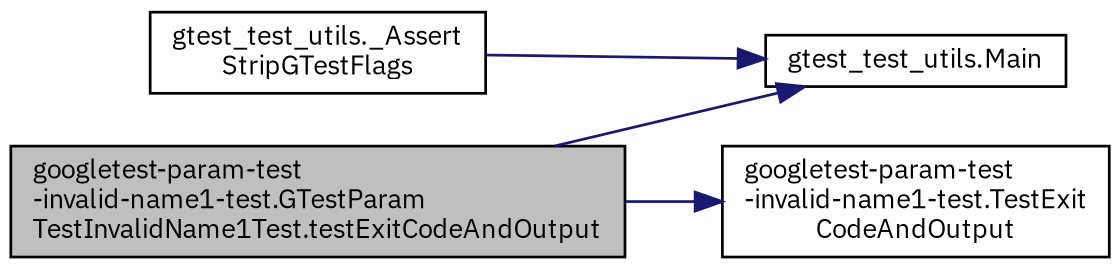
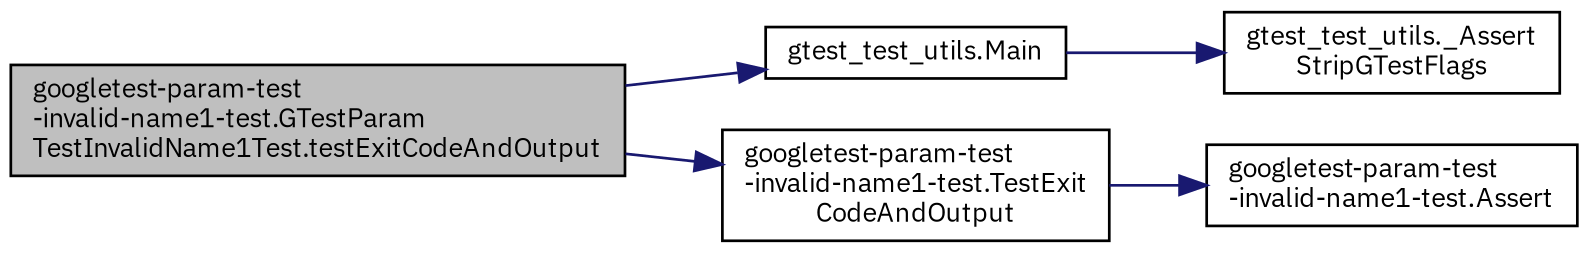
(612, 57) -> (1131, 53)
none -> (1392, 185)
